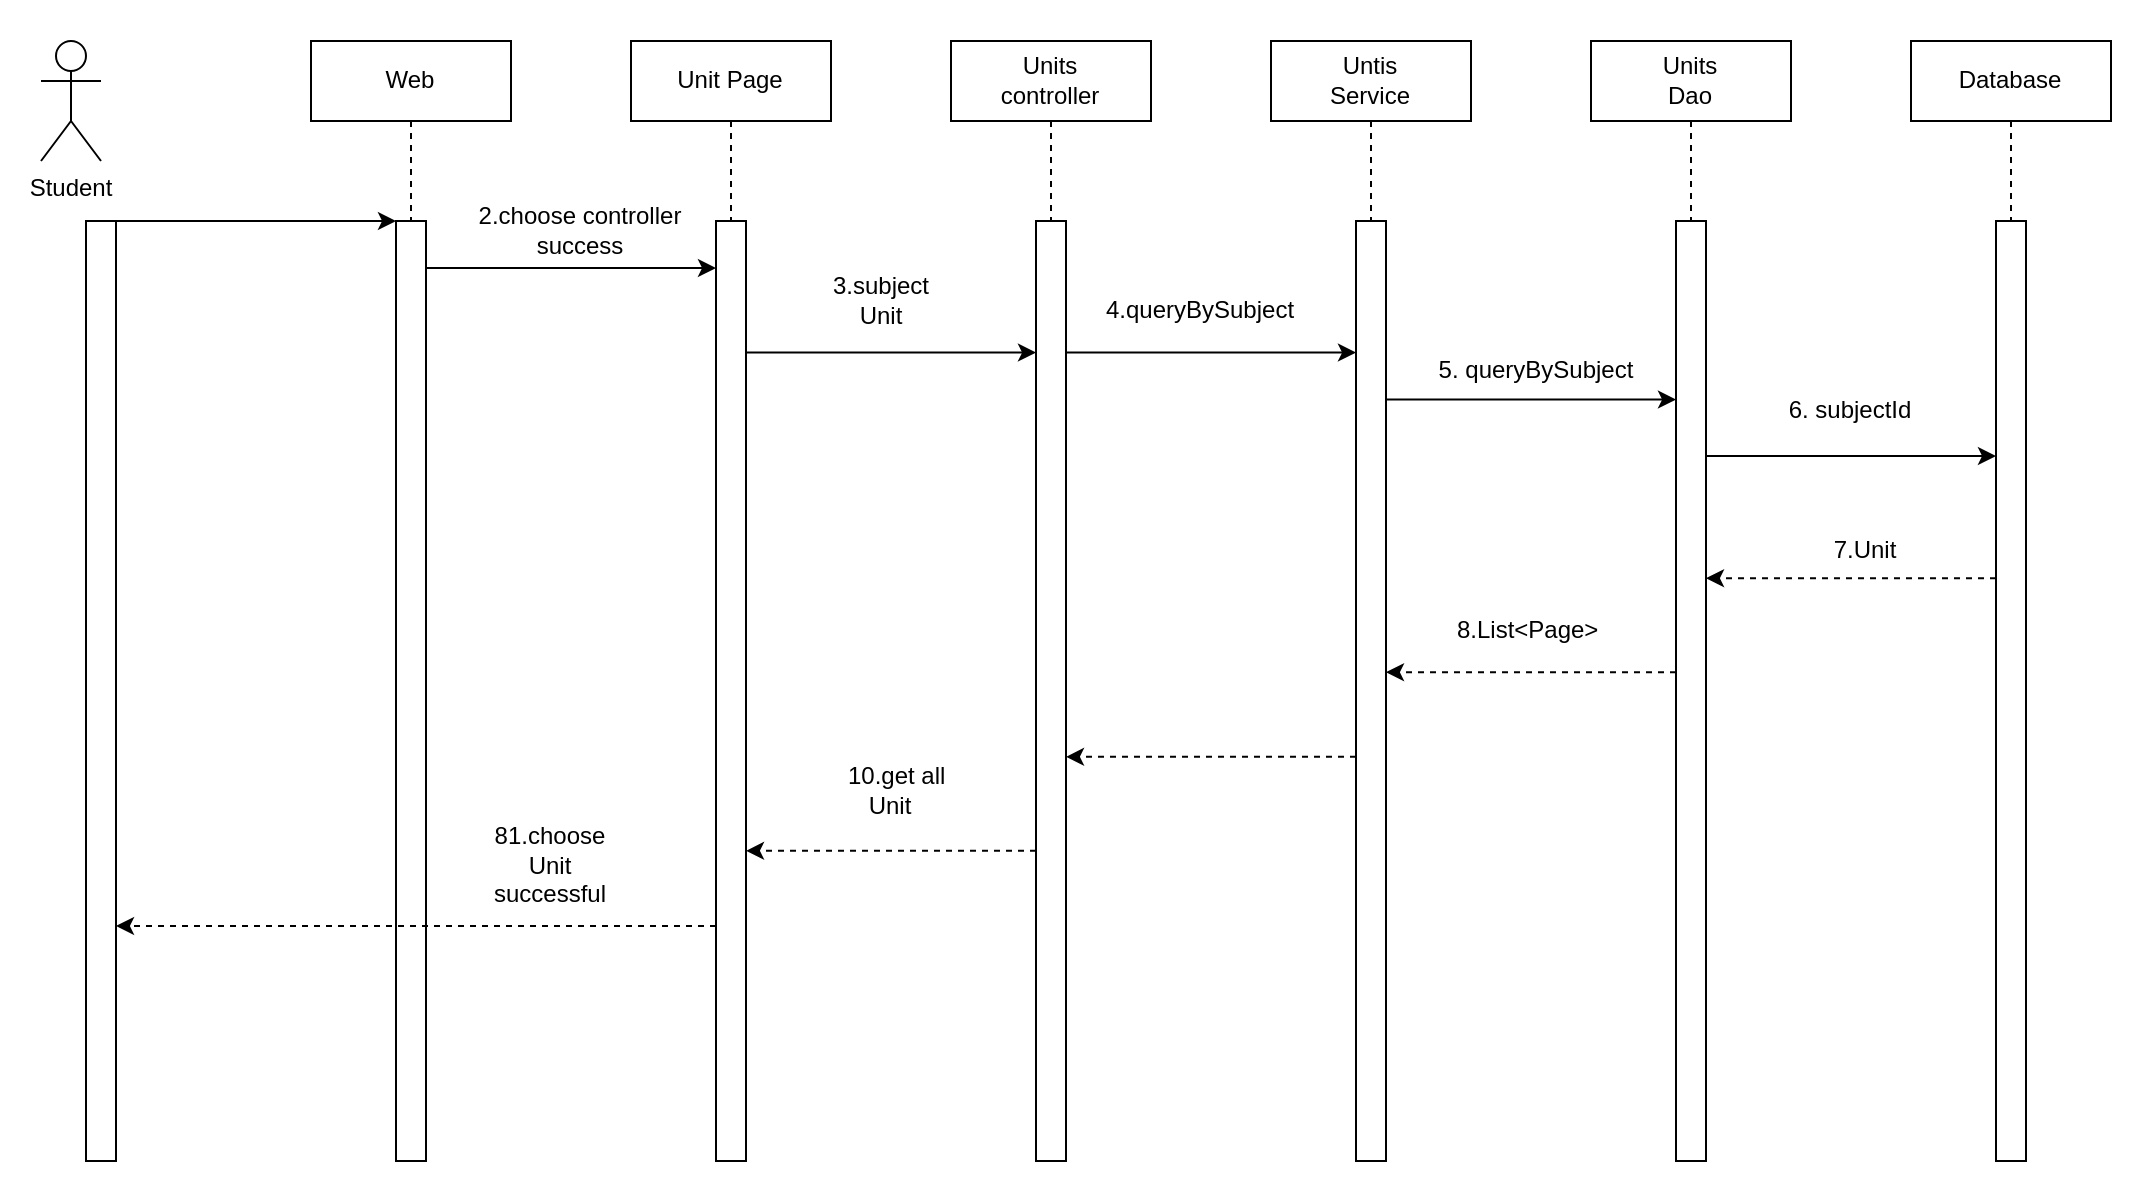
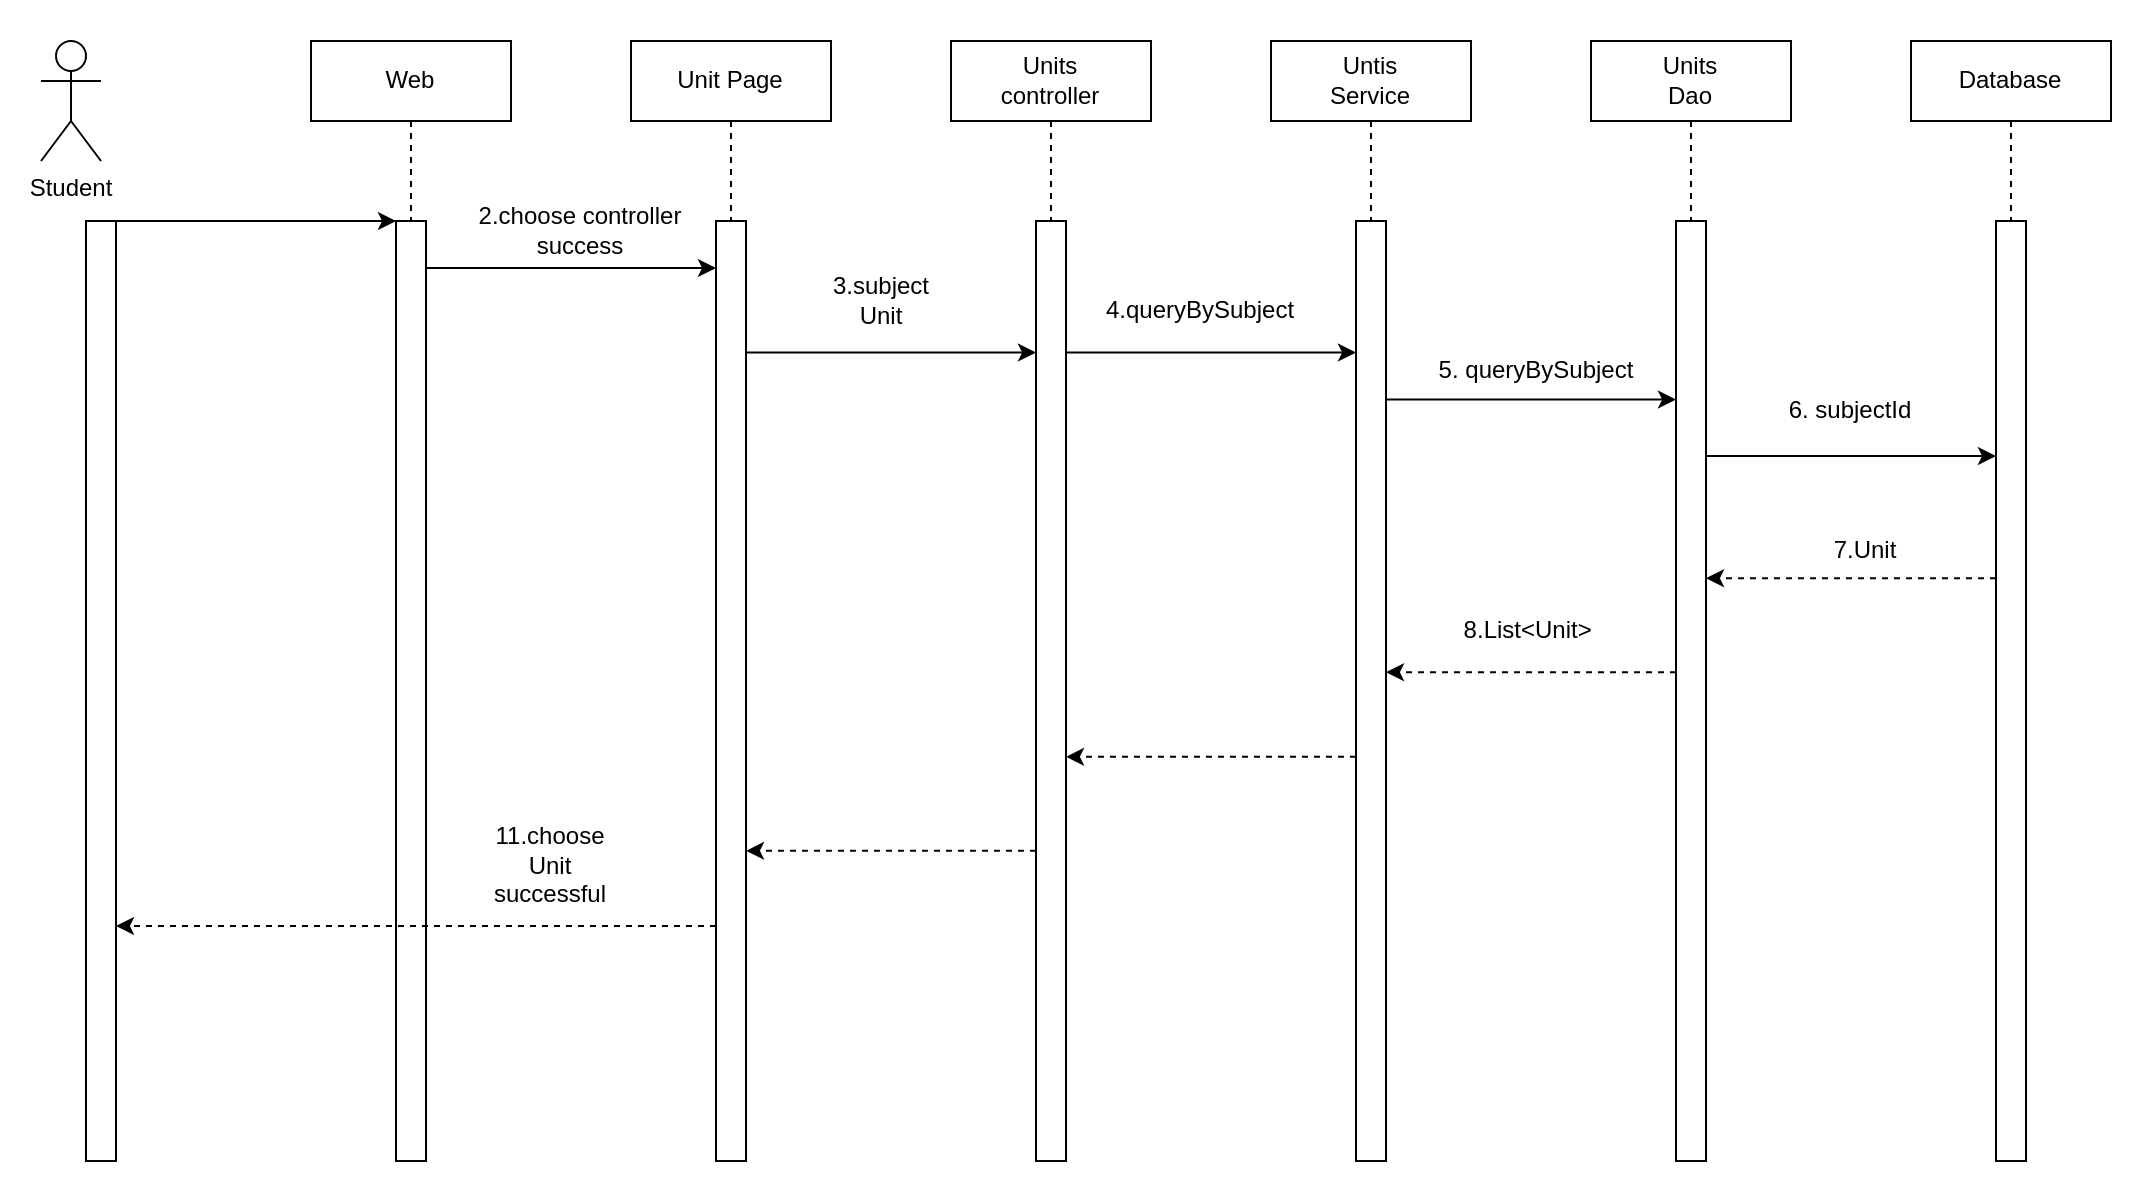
(1522, 631) -> (1522, 631)
(891, 791) -> none
(551, 851) -> (551, 851)
